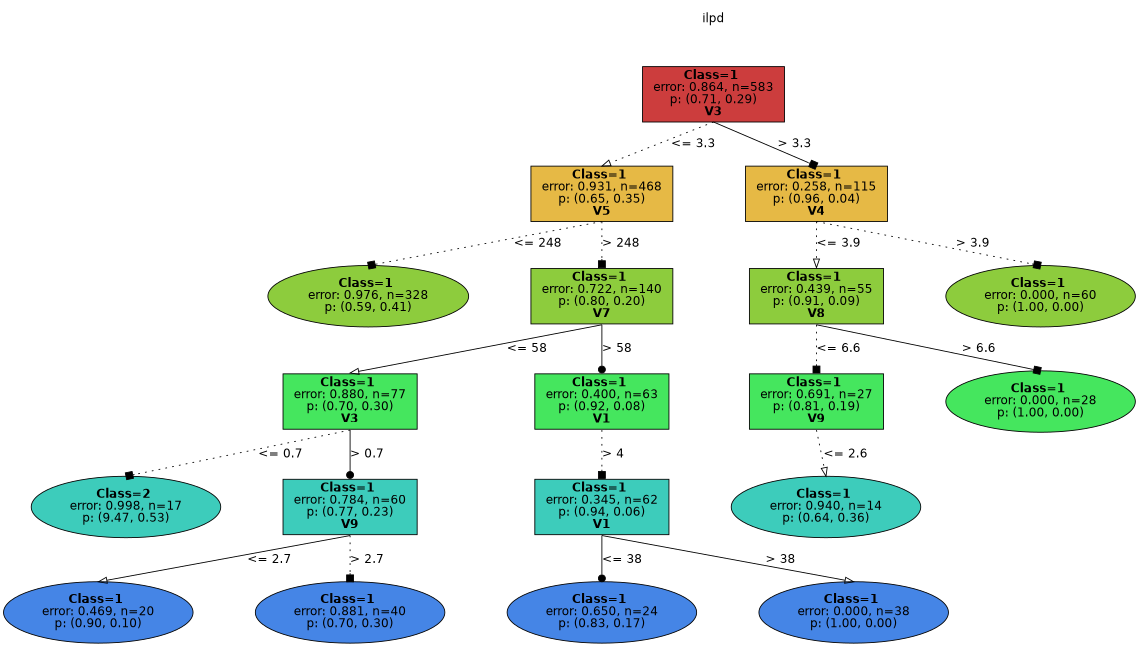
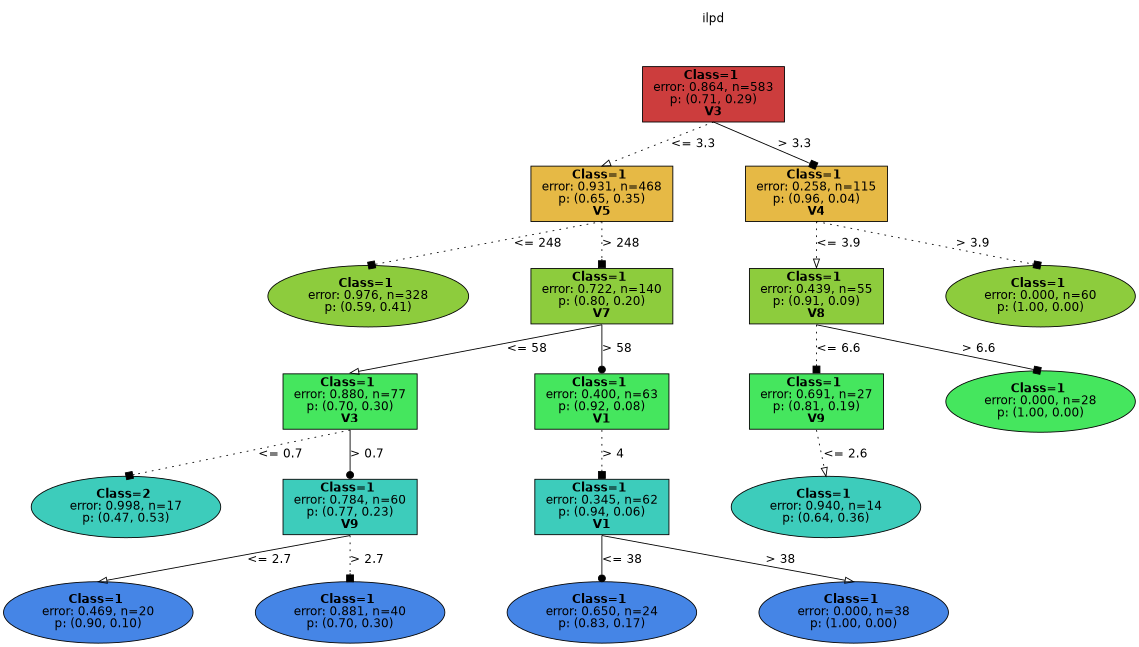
(126, 518) -> (126, 518)
